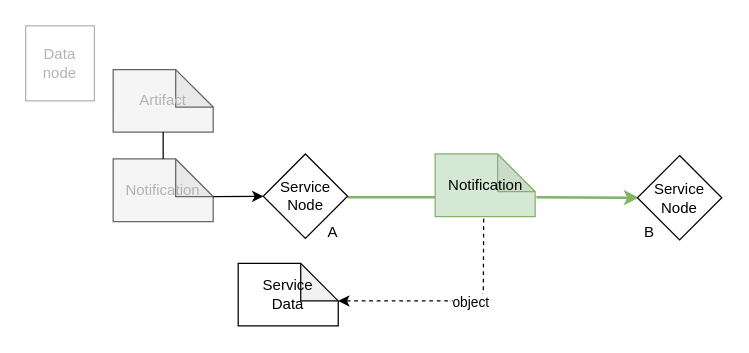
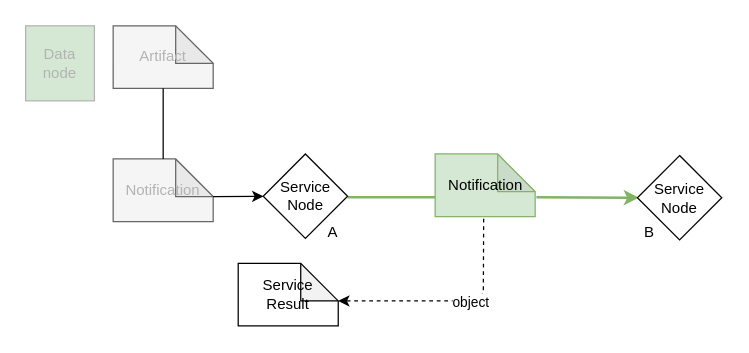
(60, 63) -> (60, 63)
(163, 101) -> (163, 57)
(288, 294) -> (288, 294)
